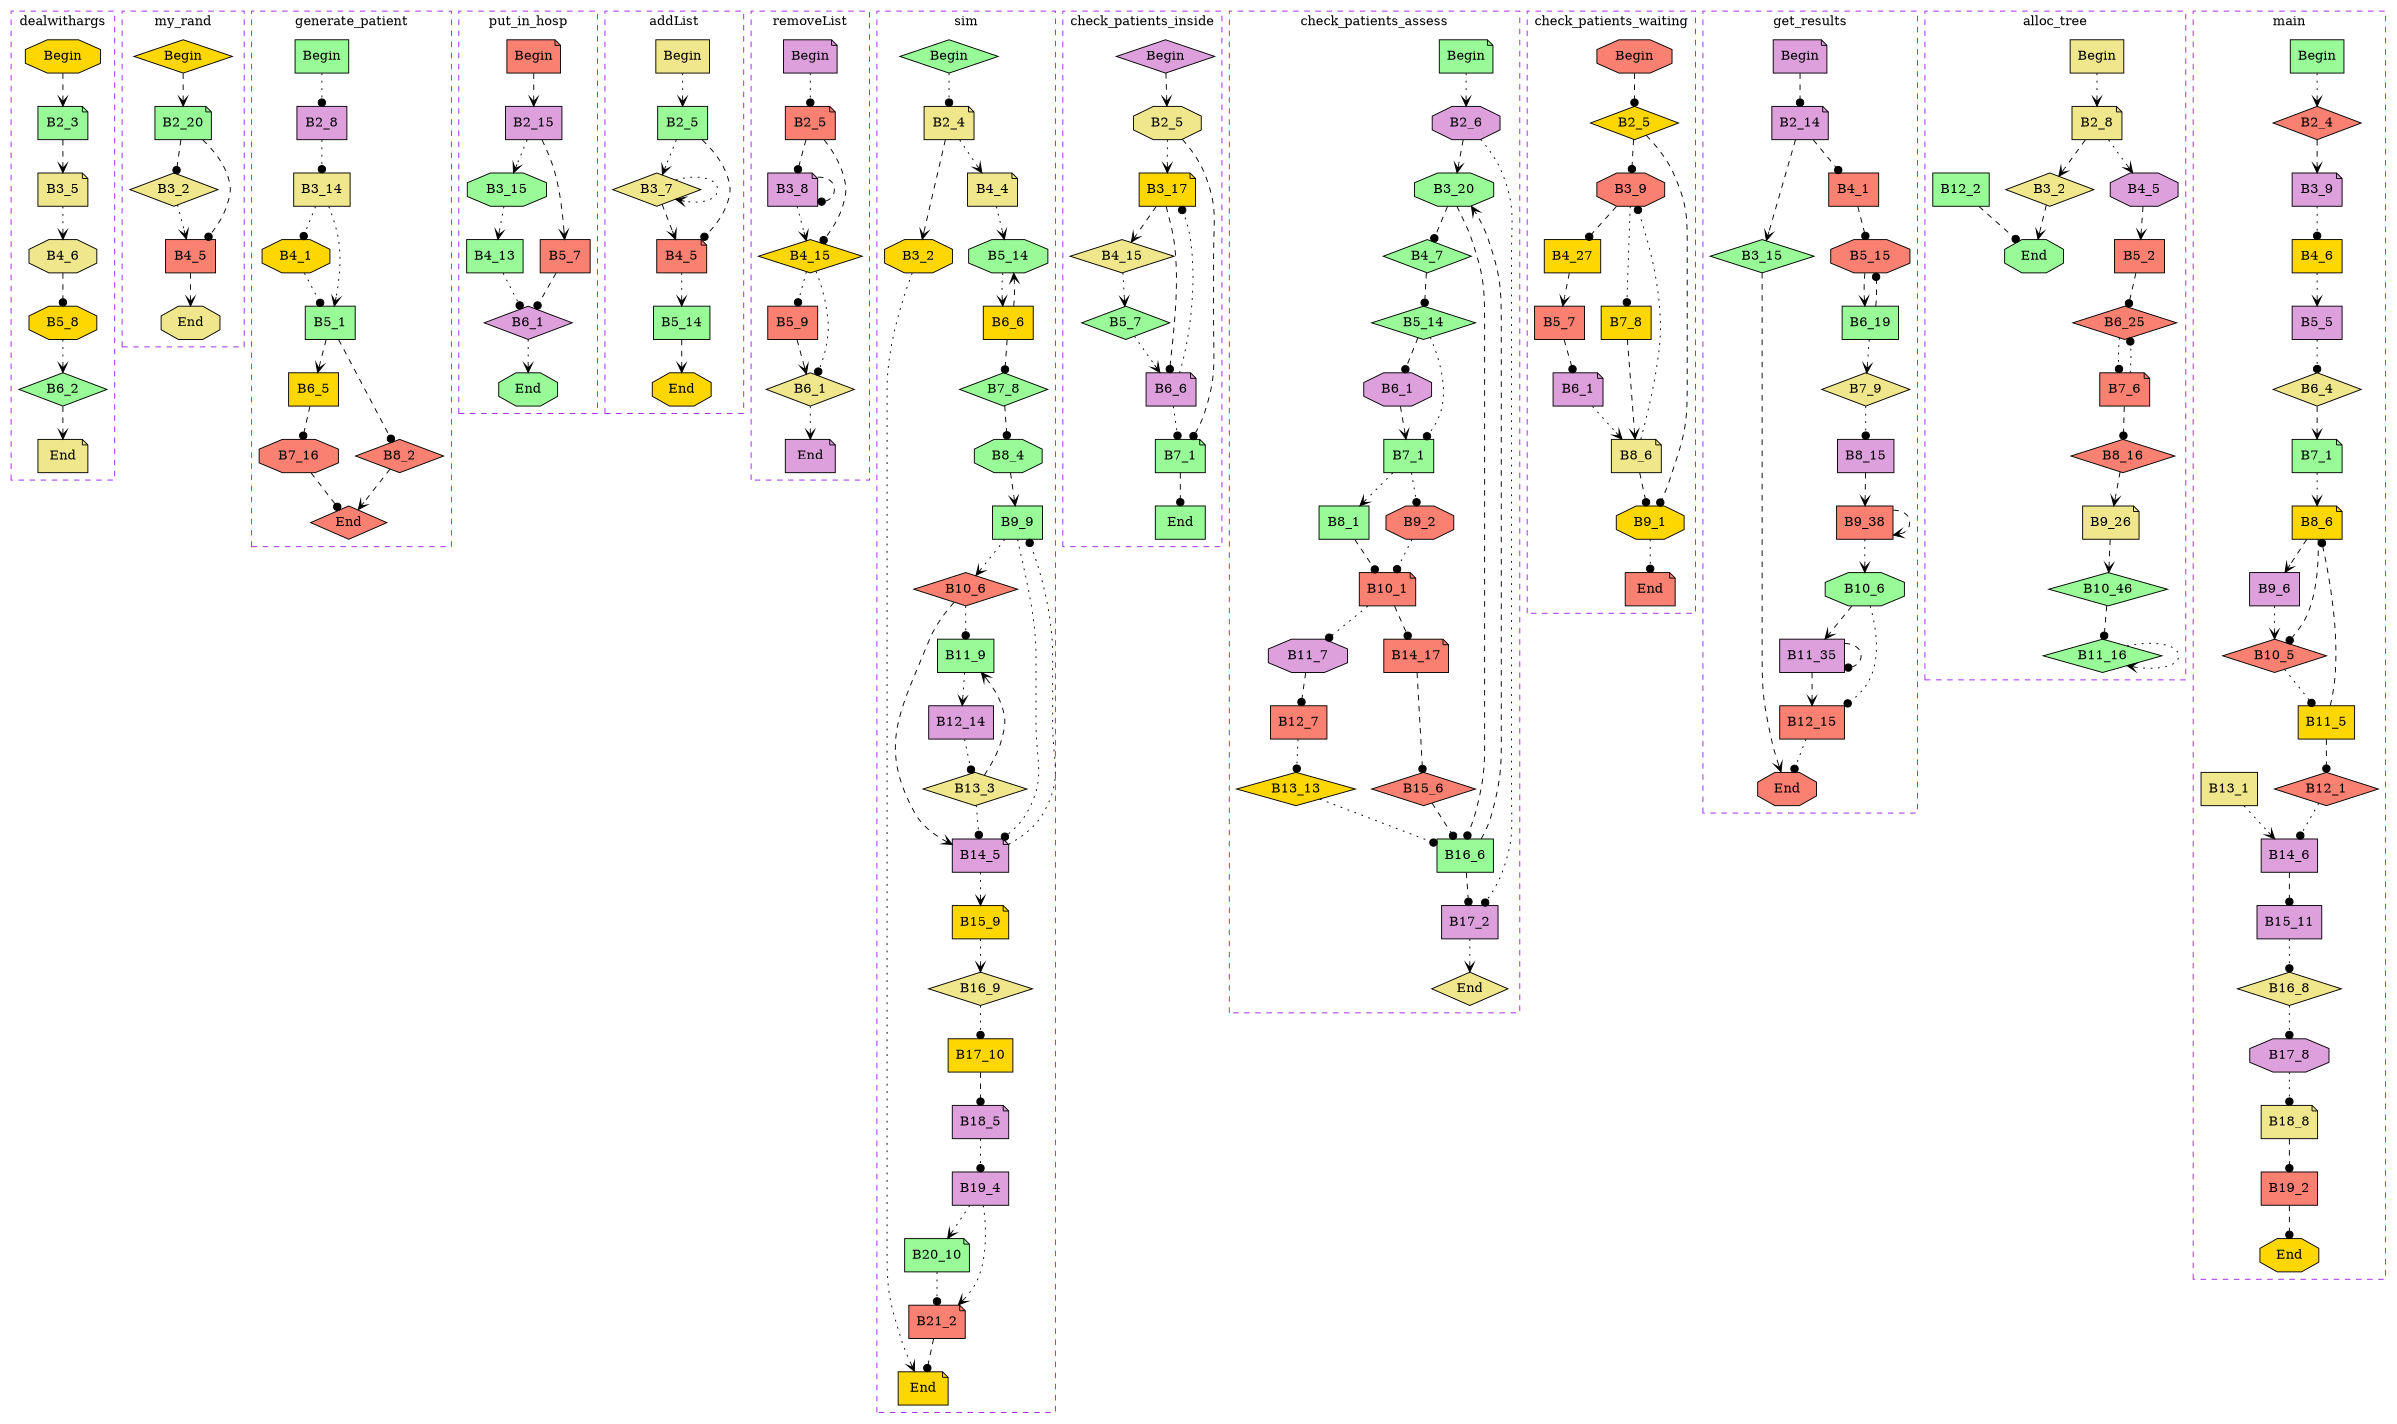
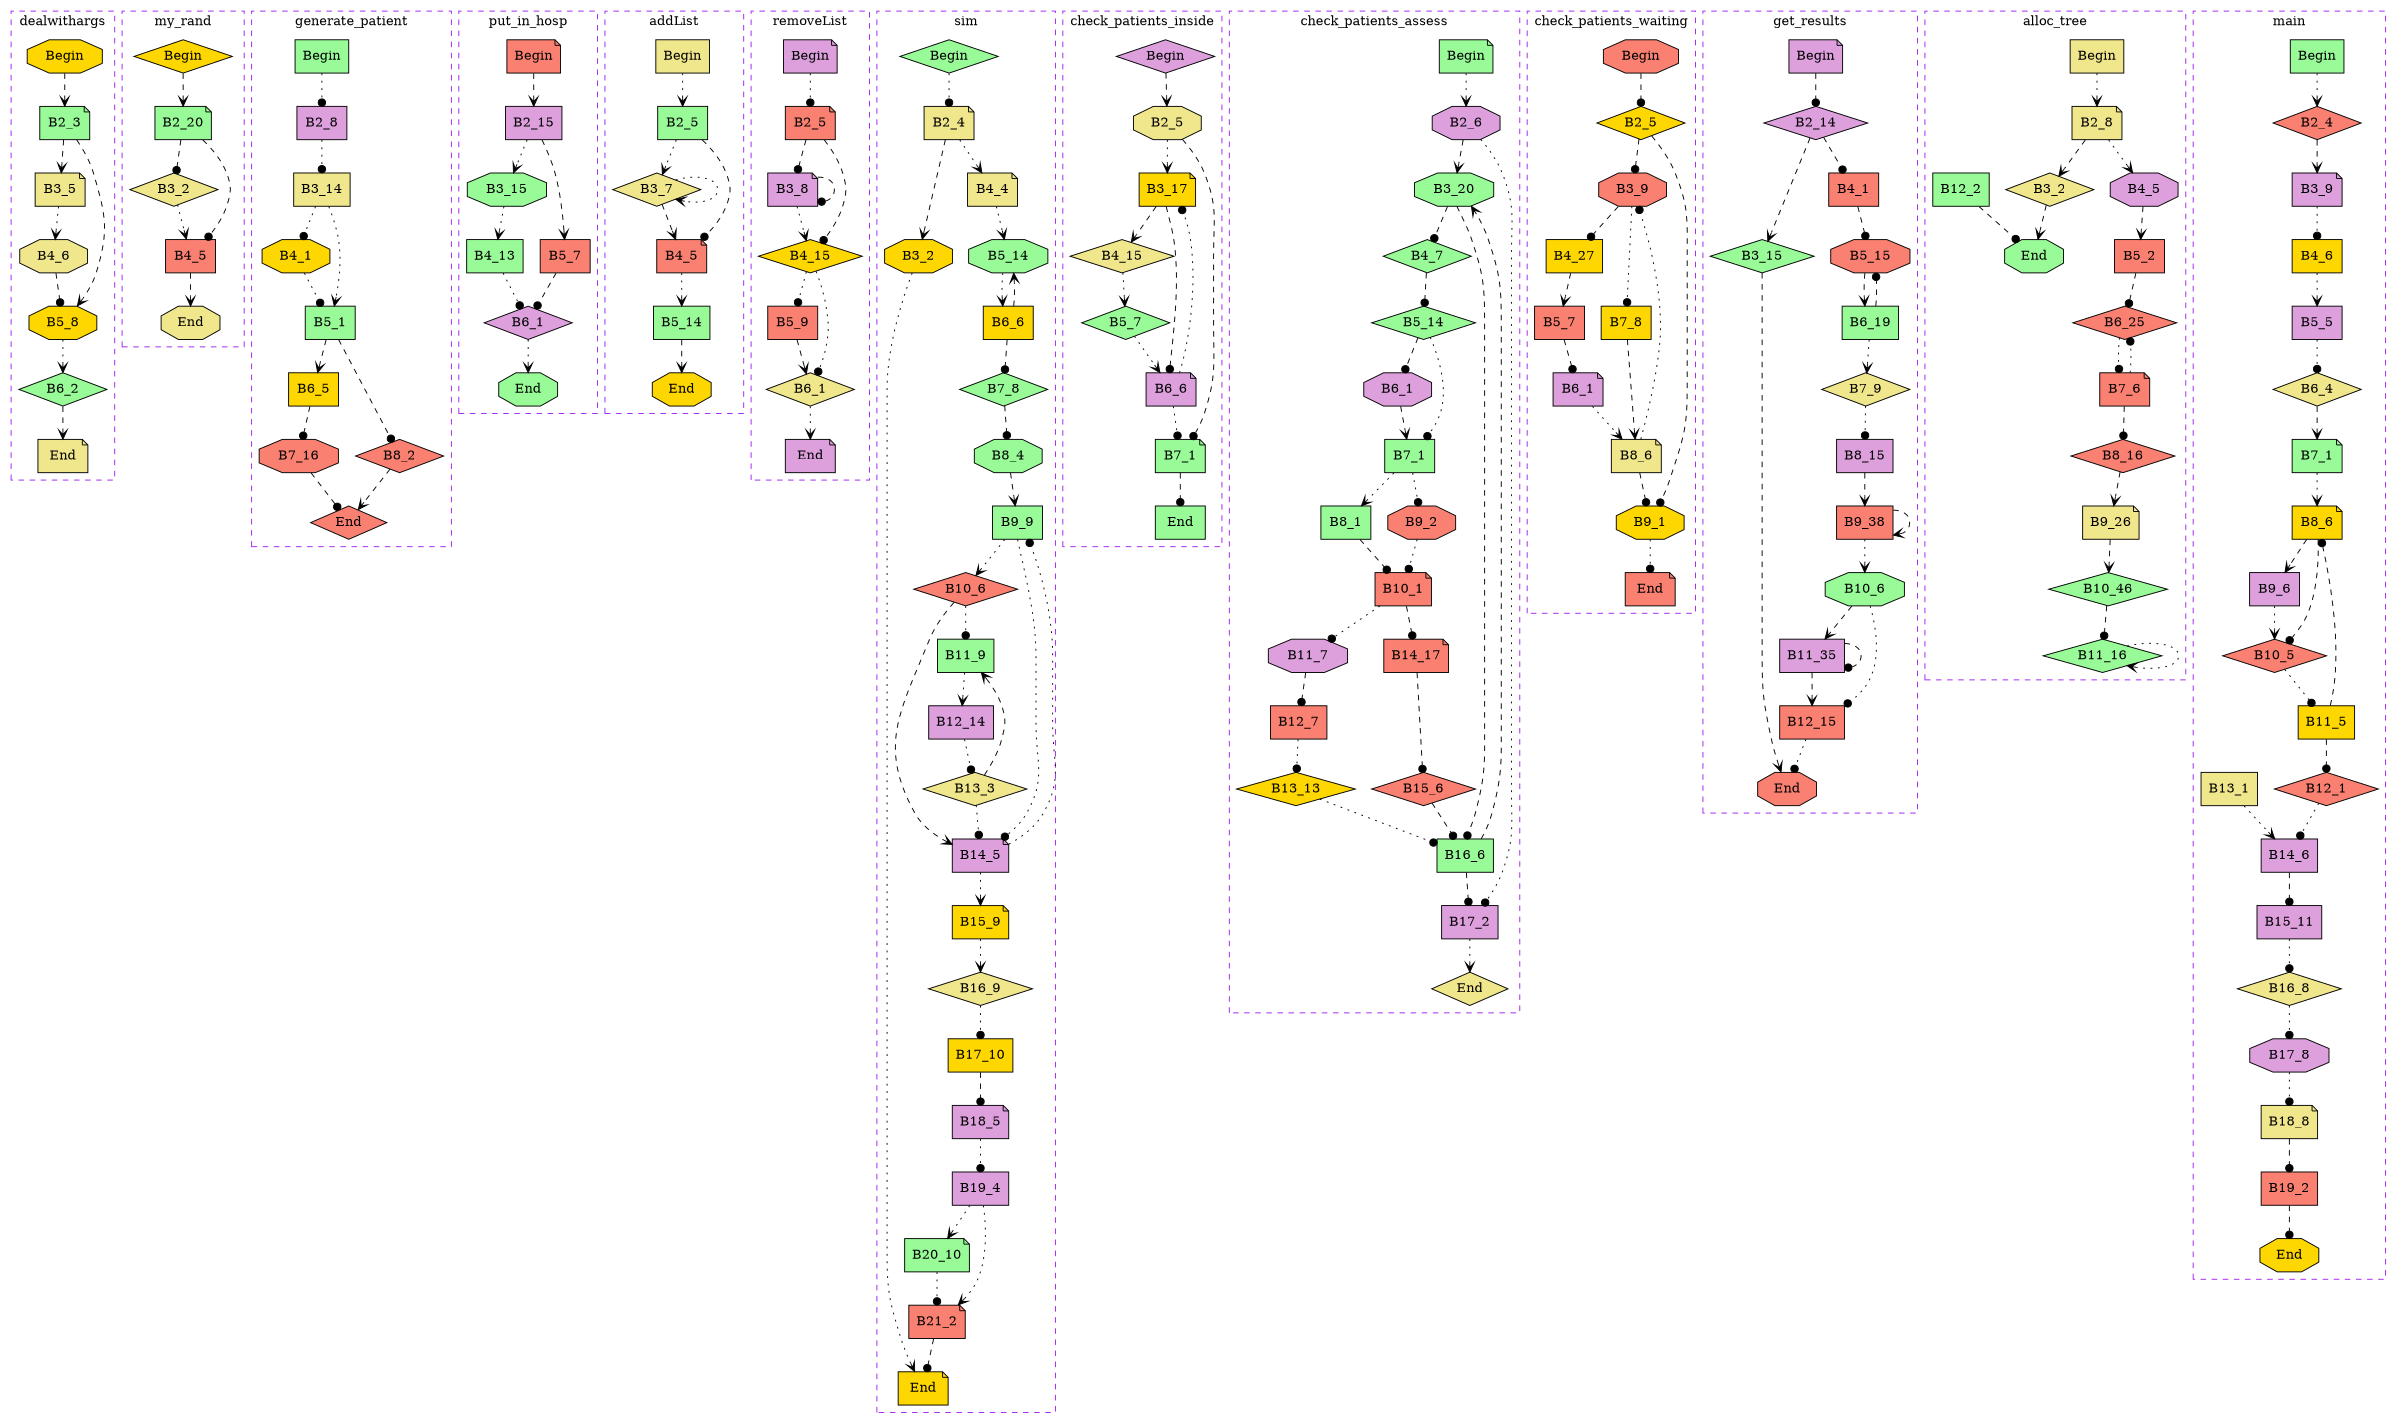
(1800, 123) -> (1816, 123)
none -> (104, 219)
